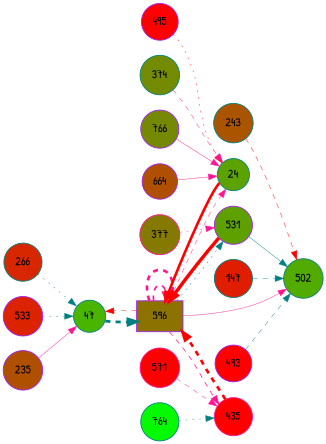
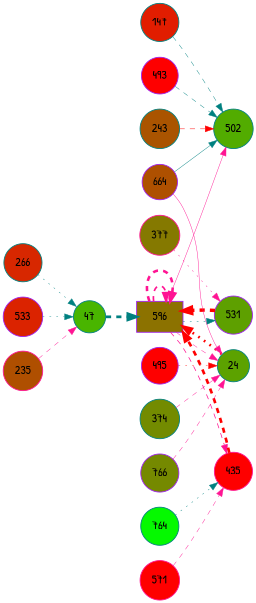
(194, 150) -> (198, 424)
(192, 237) -> (206, 342)
(265, 249) -> (192, 159)
(196, 265) -> (209, 310)
(125, 310) -> none
(54, 345) -> (54, 346)
(23, 370) -> (23, 371)
